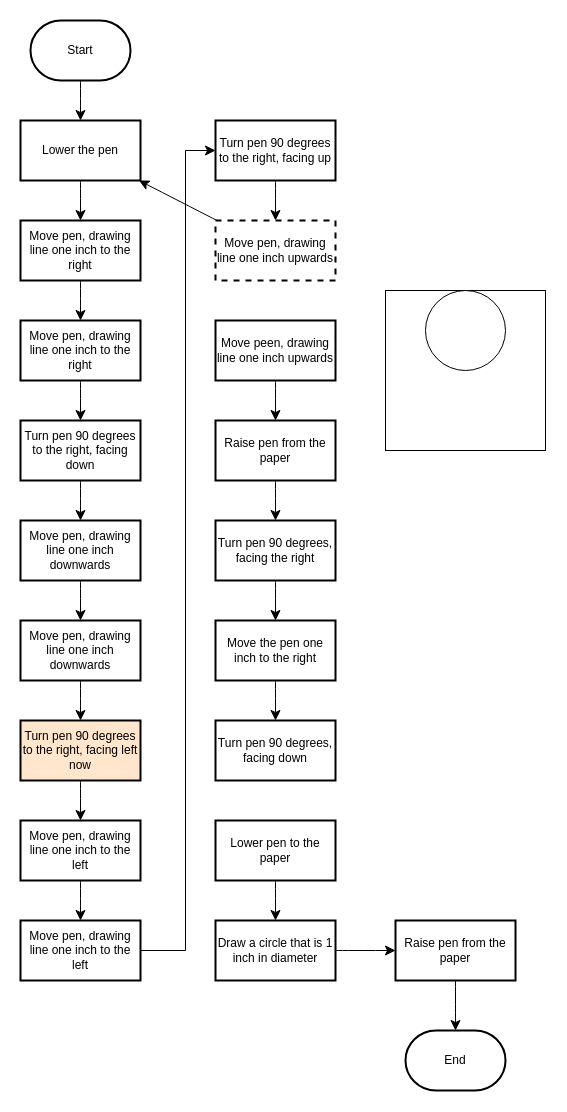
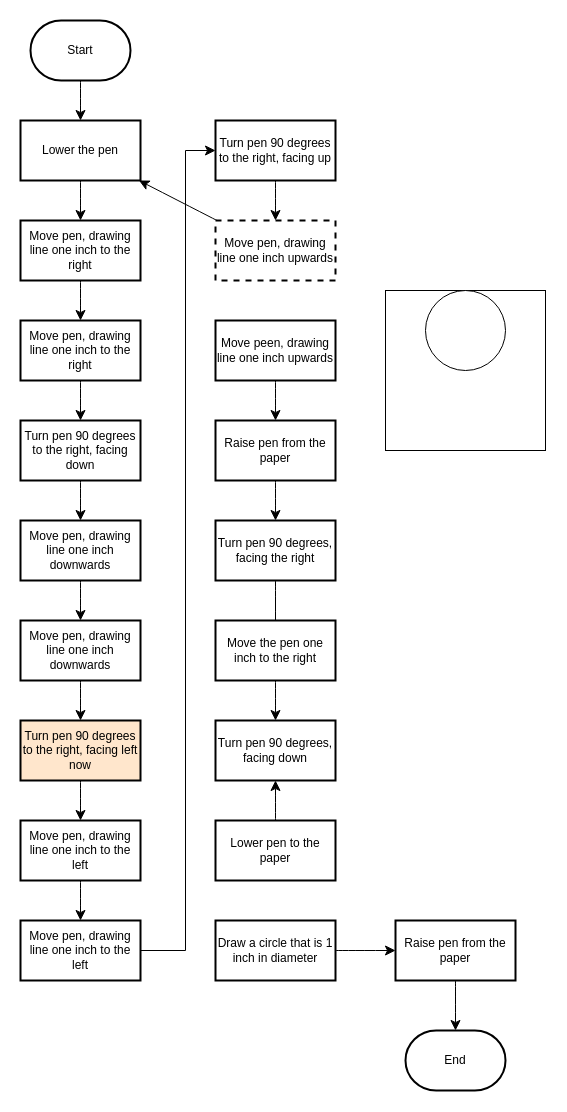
(276, 611) -> (276, 614)
(276, 896) -> (276, 805)
